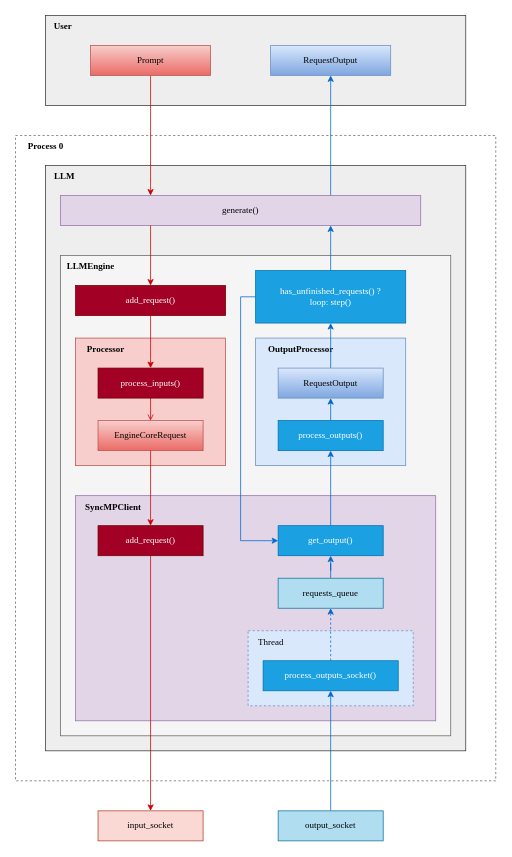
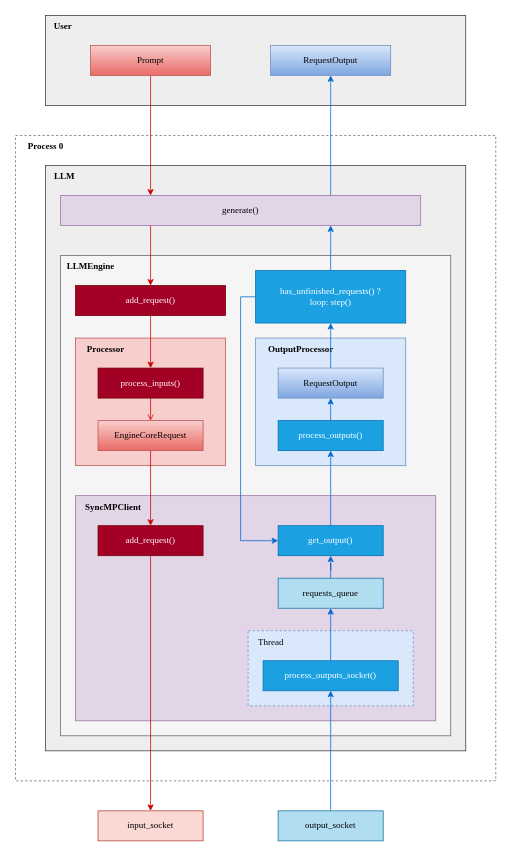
(330, 637) -> (330, 637)
